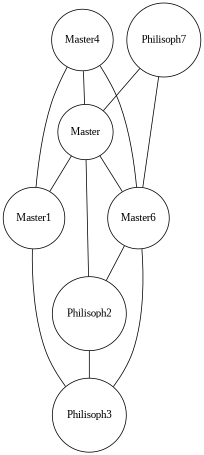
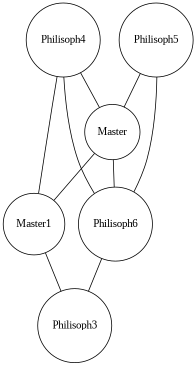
(82, 40) -> (63, 40)
(164, 40) -> (156, 40)
(138, 218) -> (115, 224)
(89, 314) -> none
